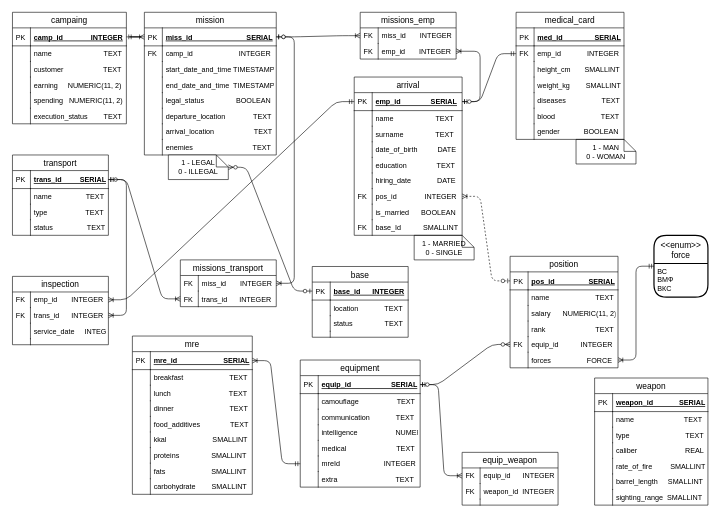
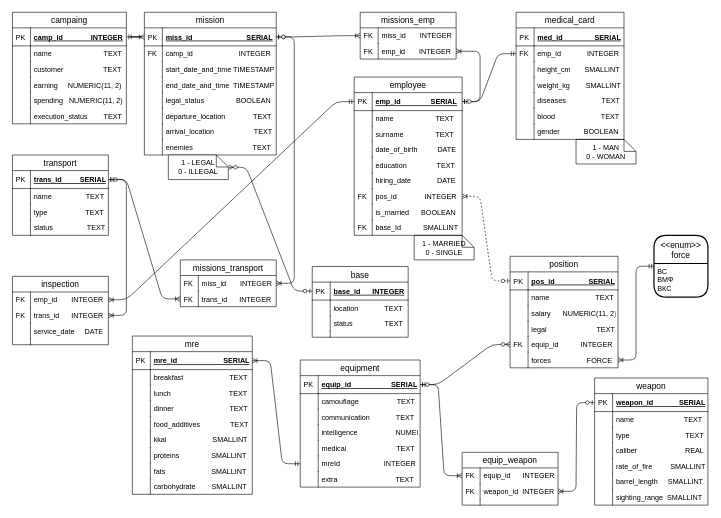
(408, 85) -> (408, 85)
(587, 329) -> (587, 329)
(79, 332) -> (73, 332)
none -> (577, 424)
